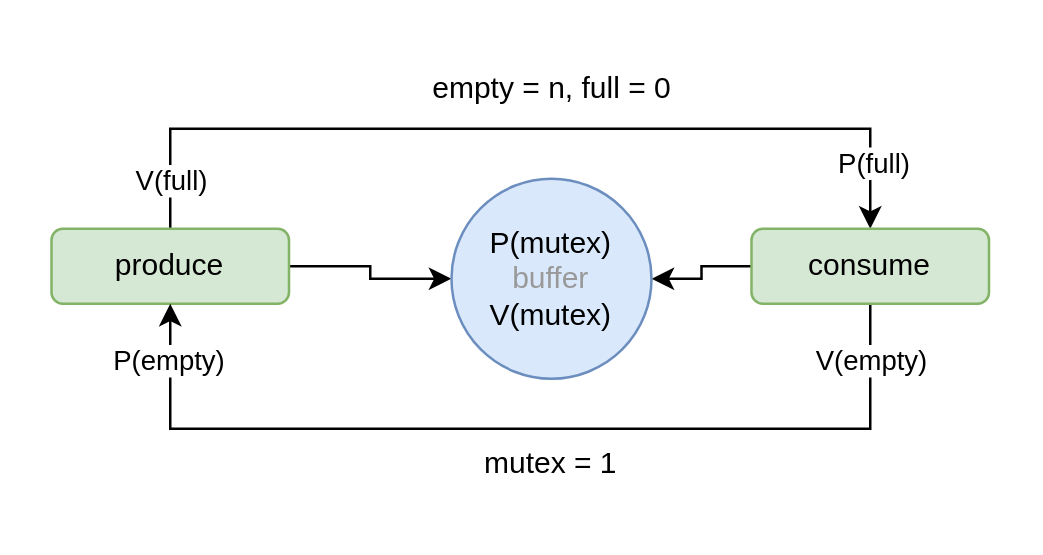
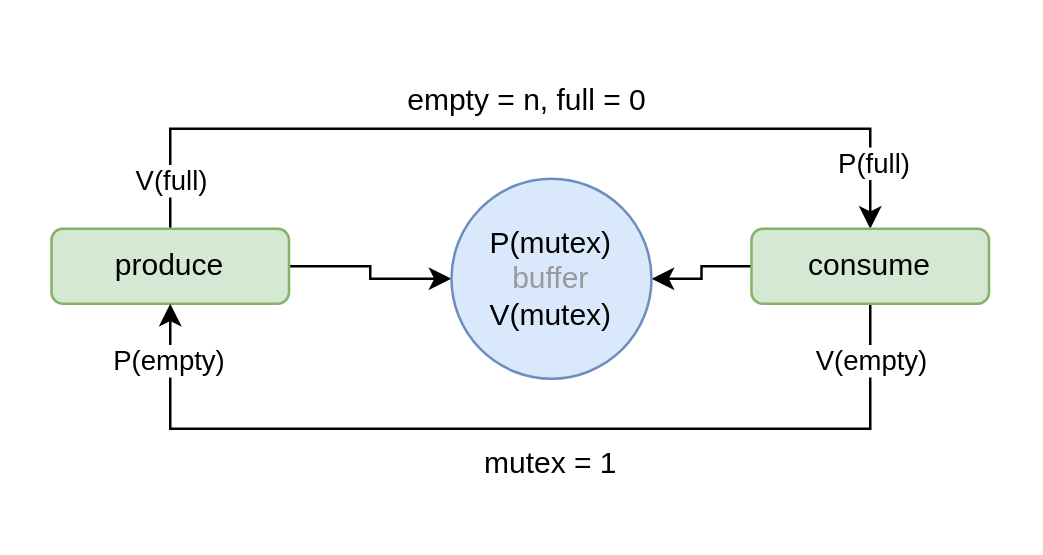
(551, 89) -> (526, 101)
